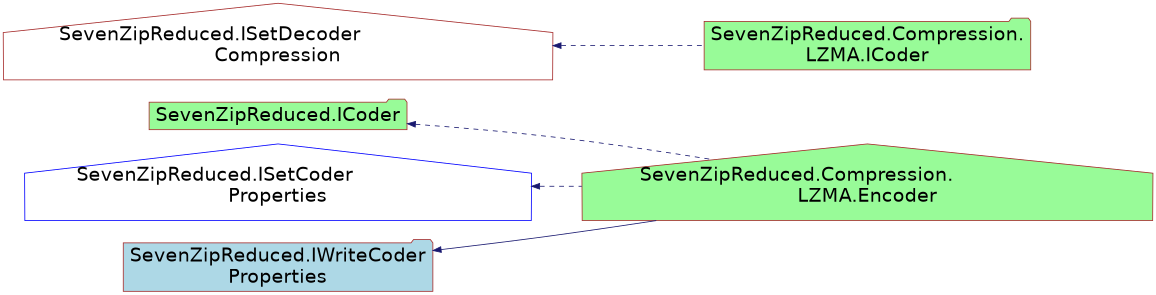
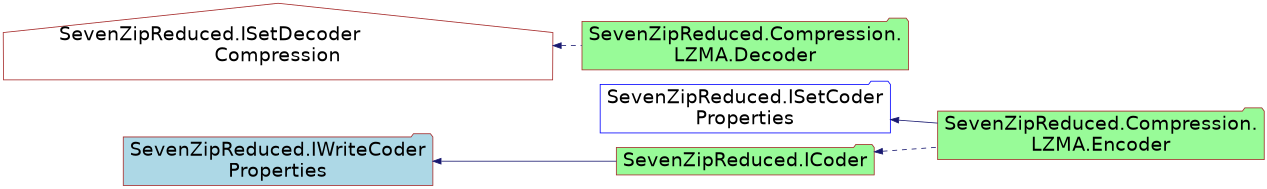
(867, 46) -> (745, 46)
(278, 186) -> (745, 109)
(561, 186) -> (918, 122)
(867, 186) -> (1101, 135)
(549, 236) -> (529, 161)
